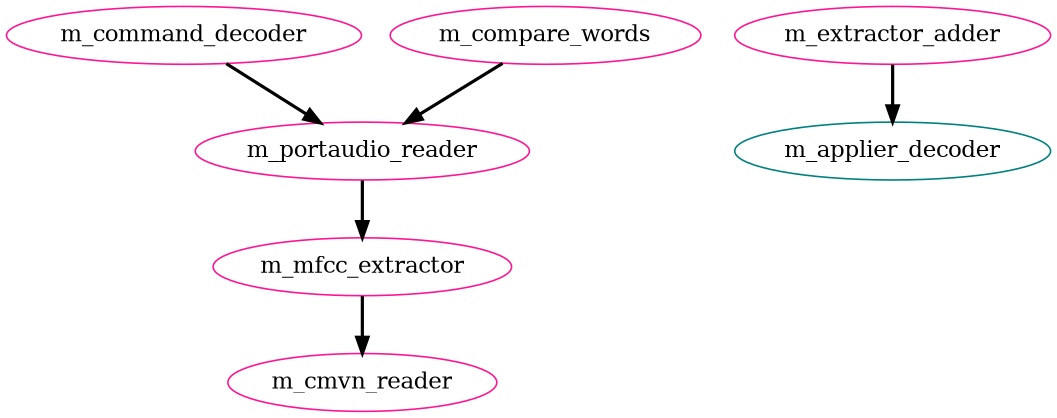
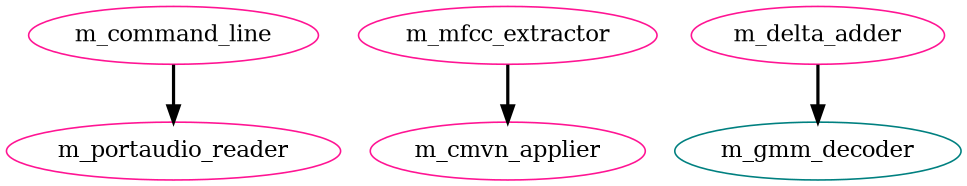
(184, 35) -> (174, 35)
(546, 35) -> none
(893, 35) -> (818, 35)
(893, 151) -> (818, 151)
(362, 201) -> none
(362, 382) -> (508, 151)
